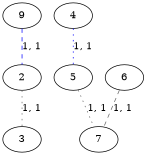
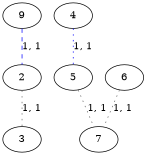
(112, 109) -> (112, 109)
